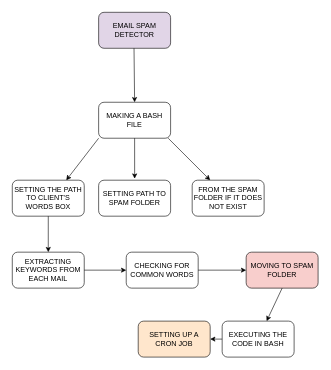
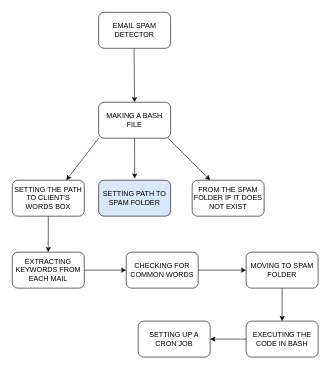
(135, 30) -> (135, 30)
(135, 198) -> (135, 198)
(282, 270) -> (282, 270)
(174, 339) -> (174, 339)
(258, 339) -> (282, 339)
